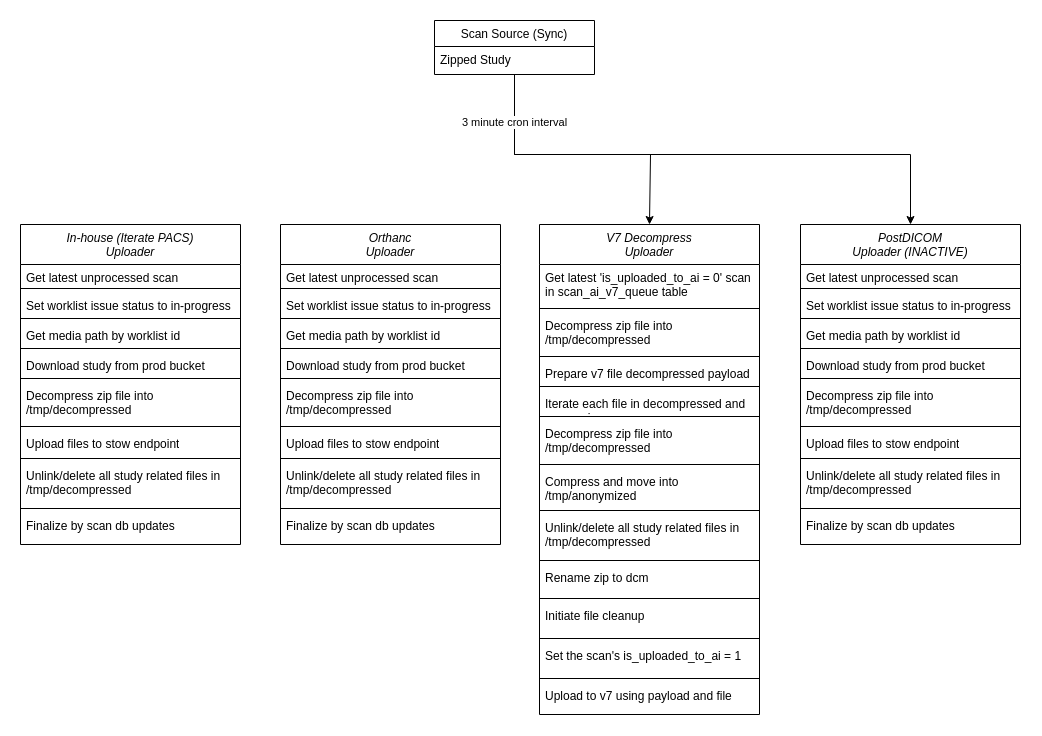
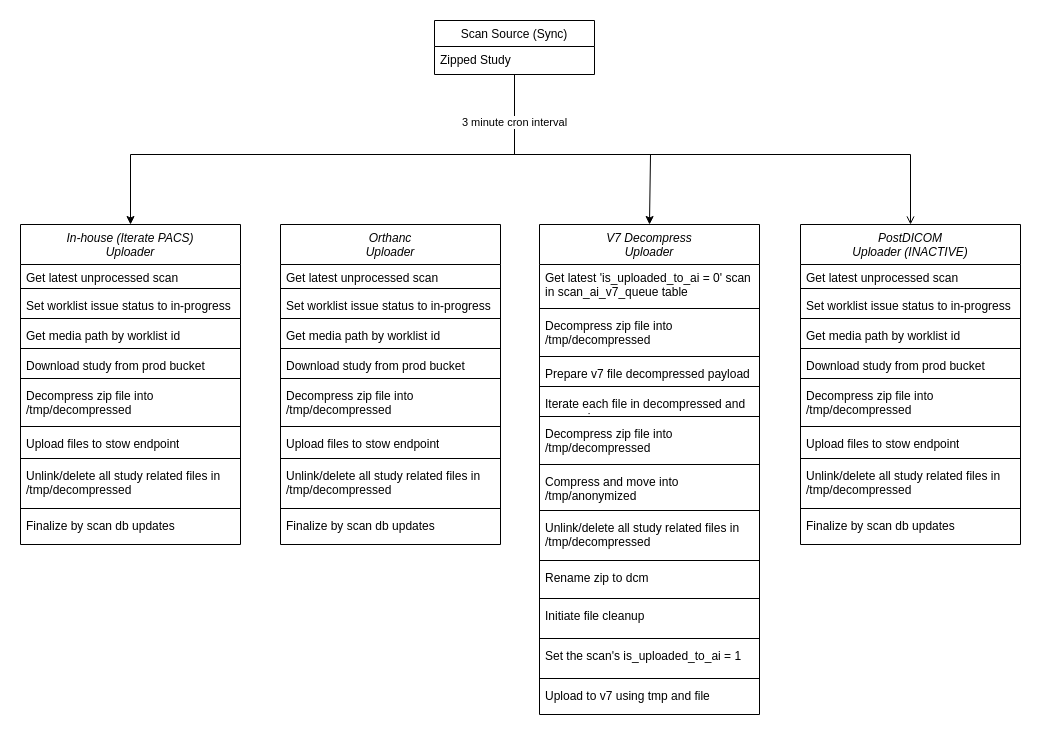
none -> (291, 155)
(911, 216) -> (911, 218)
(646, 697) -> (634, 697)
